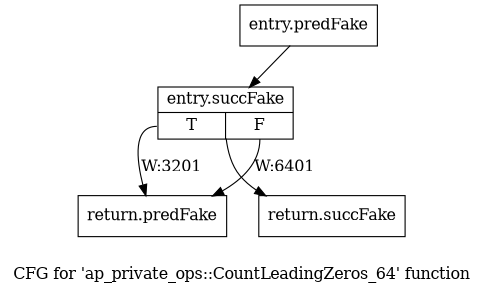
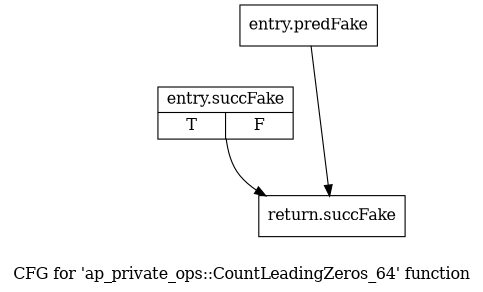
(274, 62) -> (320, 115)
(152, 216) -> none
